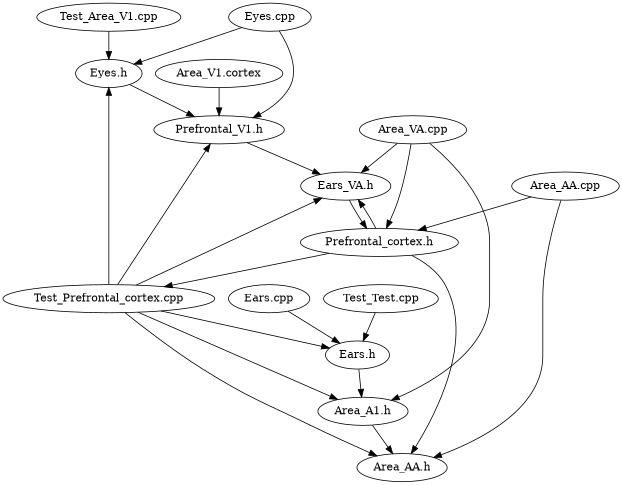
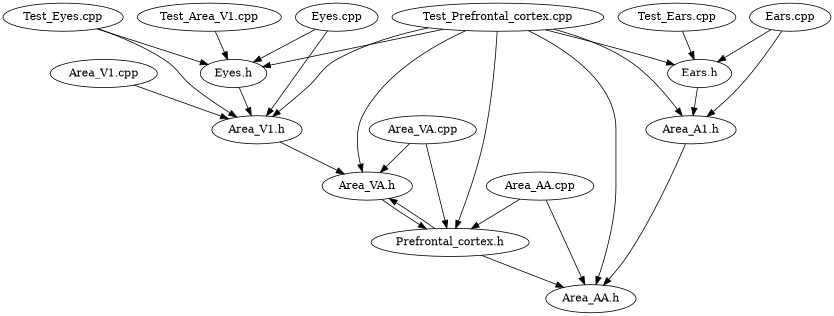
none -> (63, 17)
(219, 74) -> (104, 74)
(219, 130) -> (257, 130)
(346, 186) -> (367, 186)
(251, 269) -> (486, 128)
(490, 282) -> (750, 74)
(381, 299) -> (677, 17)
